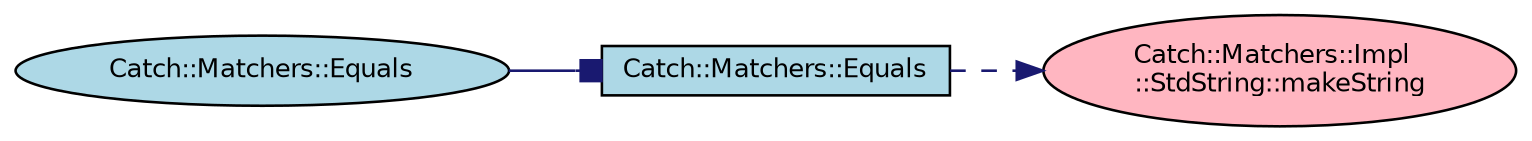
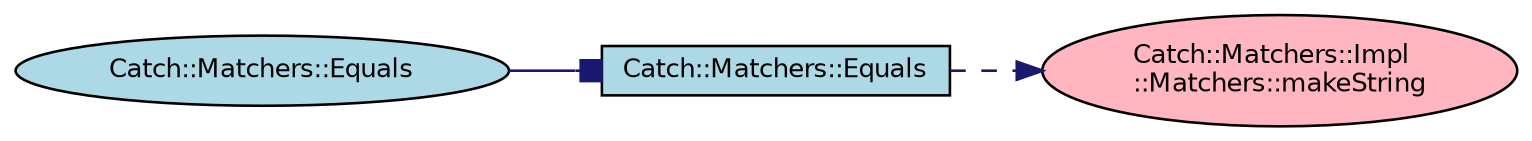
(1280, 71) -> (1280, 71)
